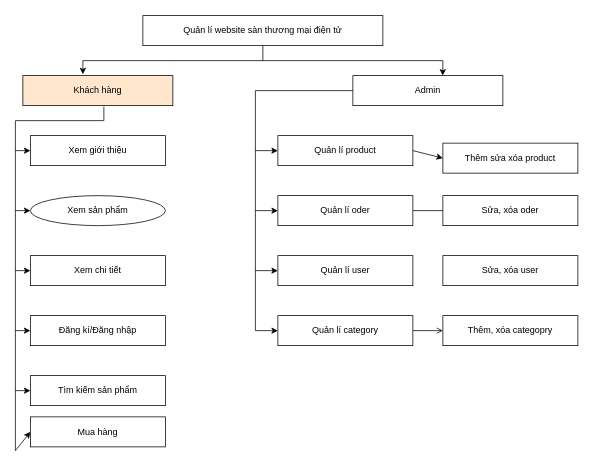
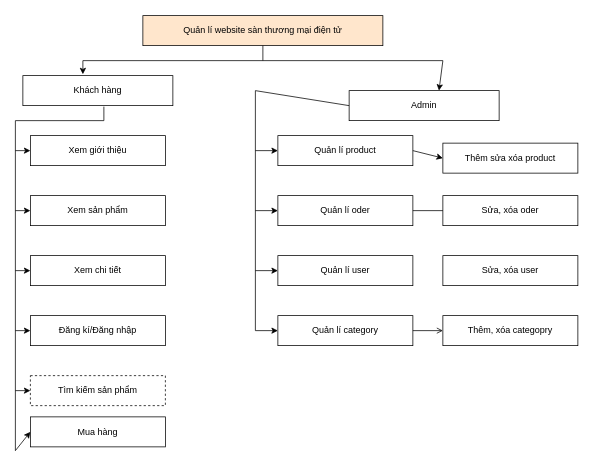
(263, 30) -> (263, 30)
(98, 90) -> (98, 90)
(428, 90) -> (424, 105)
(98, 210) -> (98, 210)
(98, 390) -> (98, 390)
